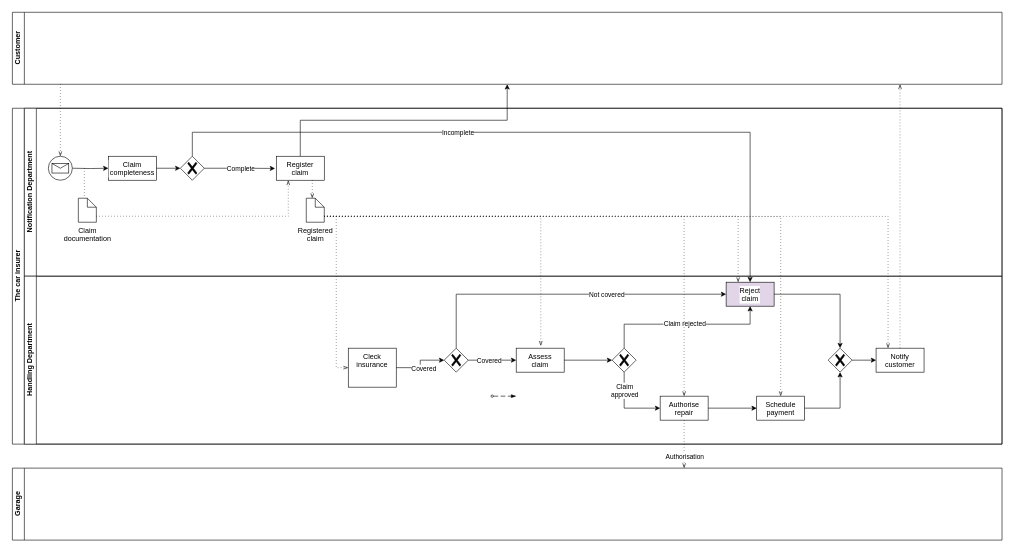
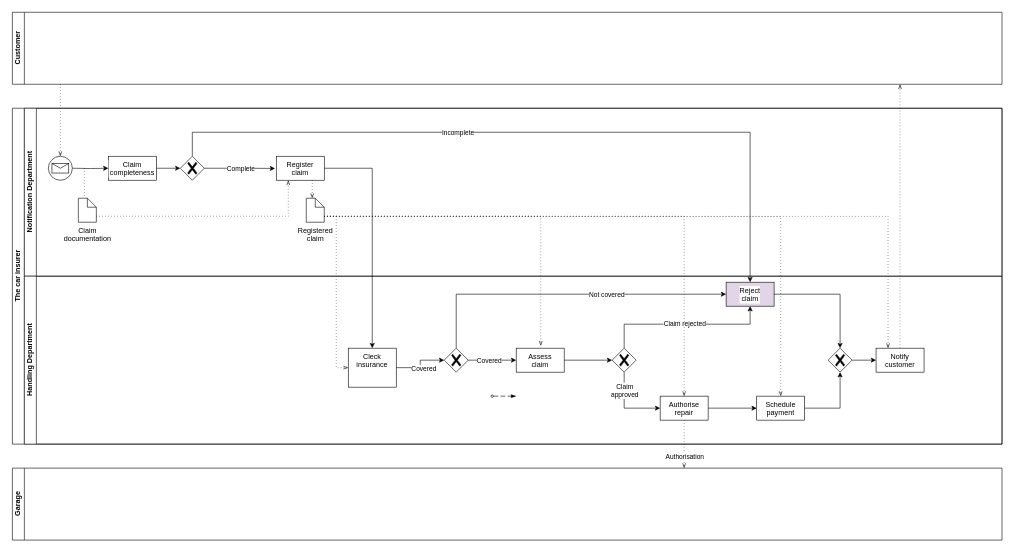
(300, 120) -> (371, 168)
(738, 279) -> none
